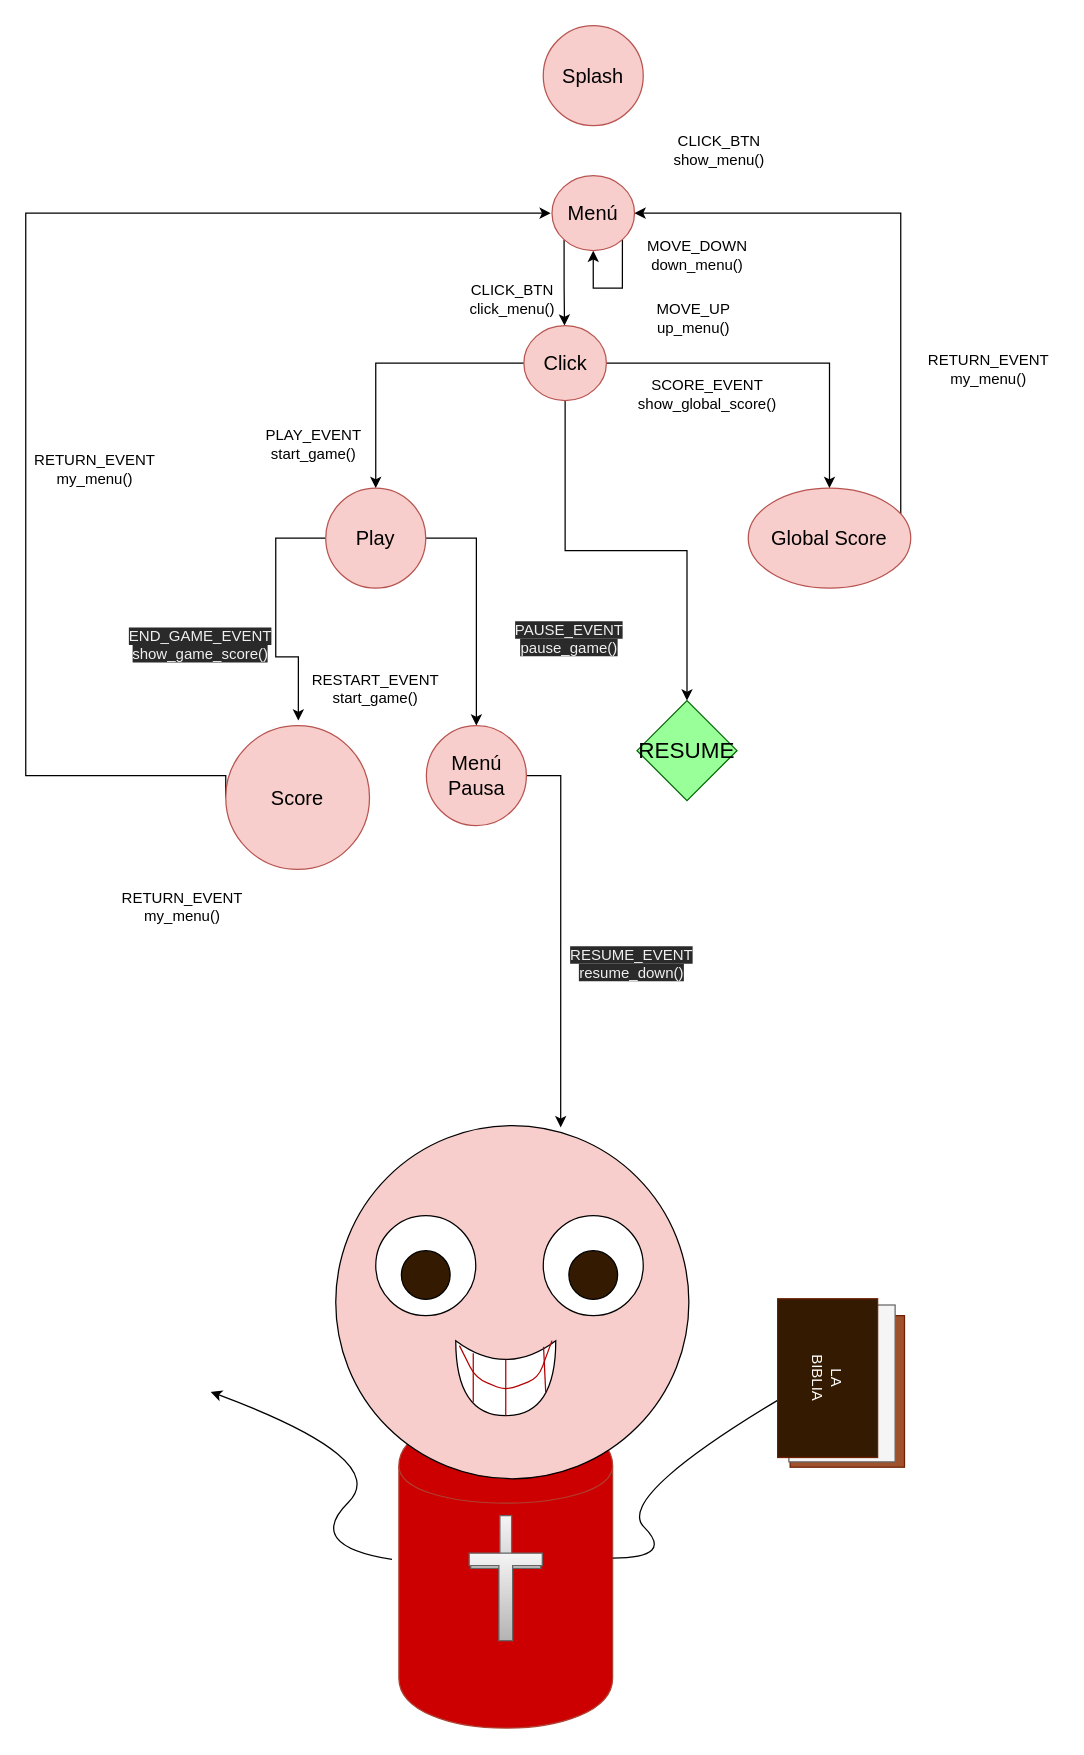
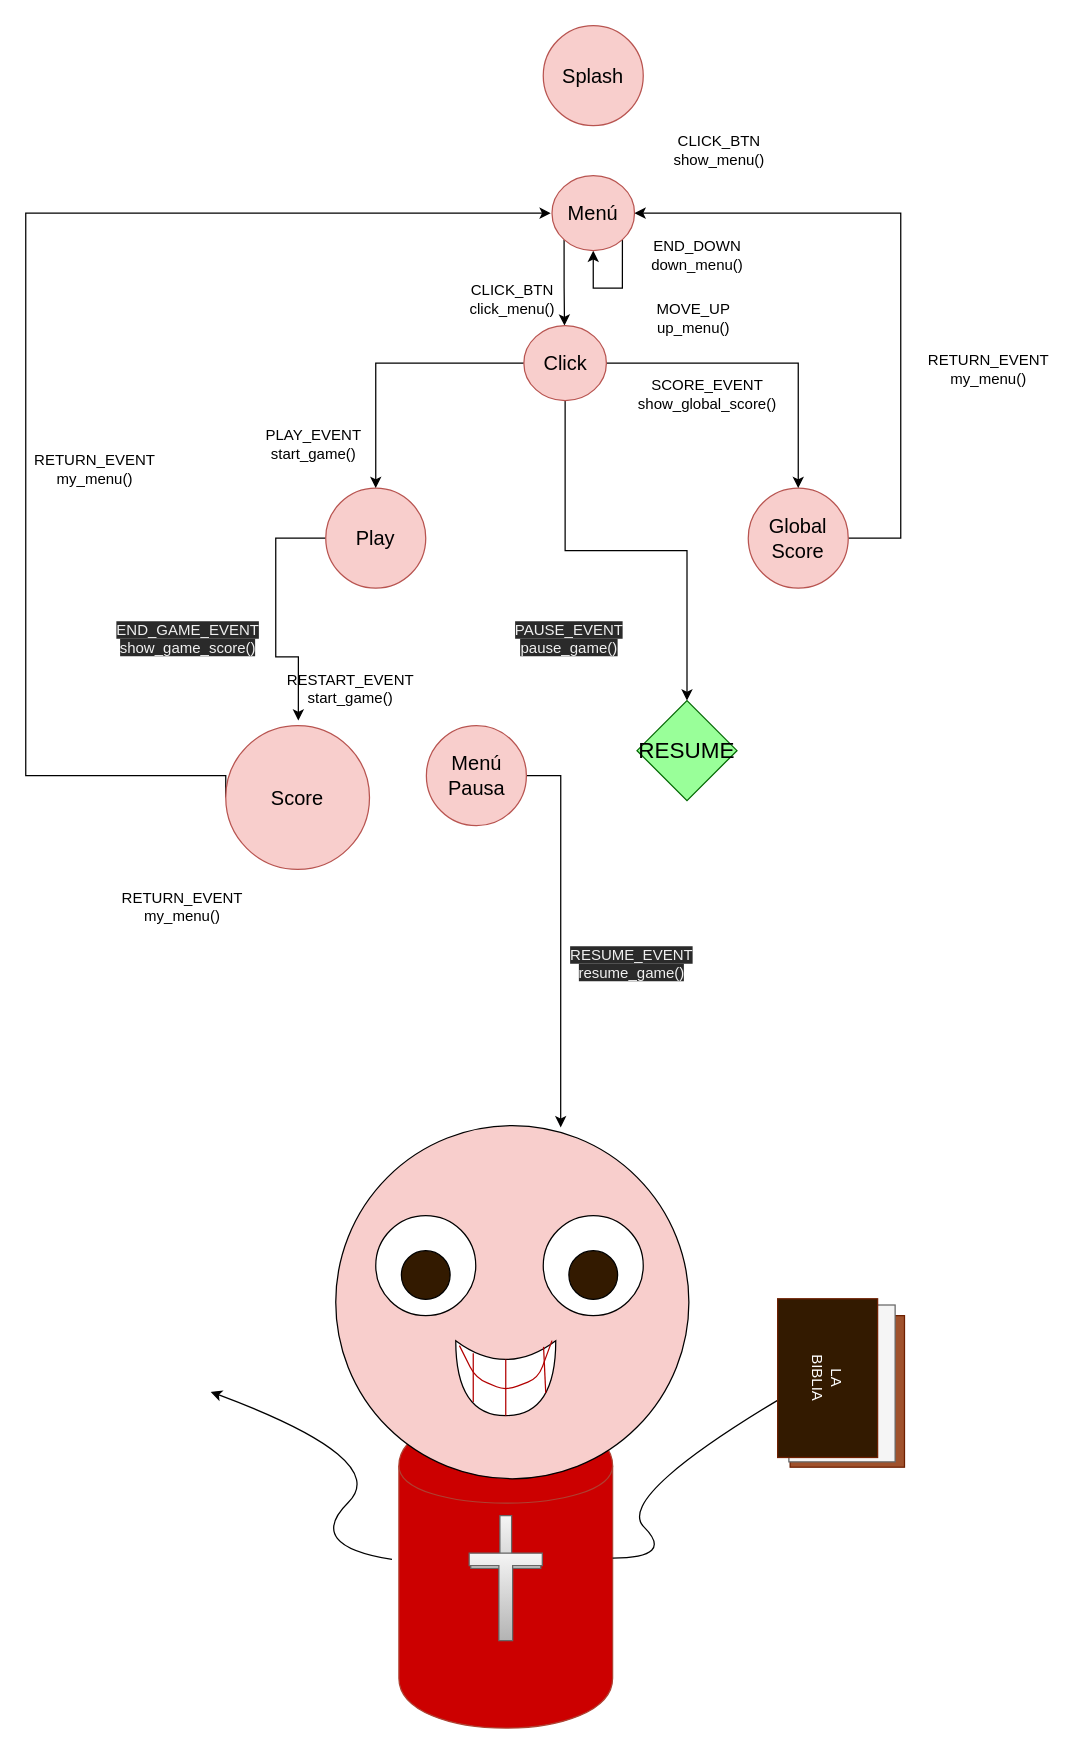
(698, 256) -> (698, 256)
(829, 538) -> (798, 538)
(476, 602) -> none
(201, 644) -> (188, 638)
(376, 688) -> (351, 688)
(632, 965) -> (632, 965)
